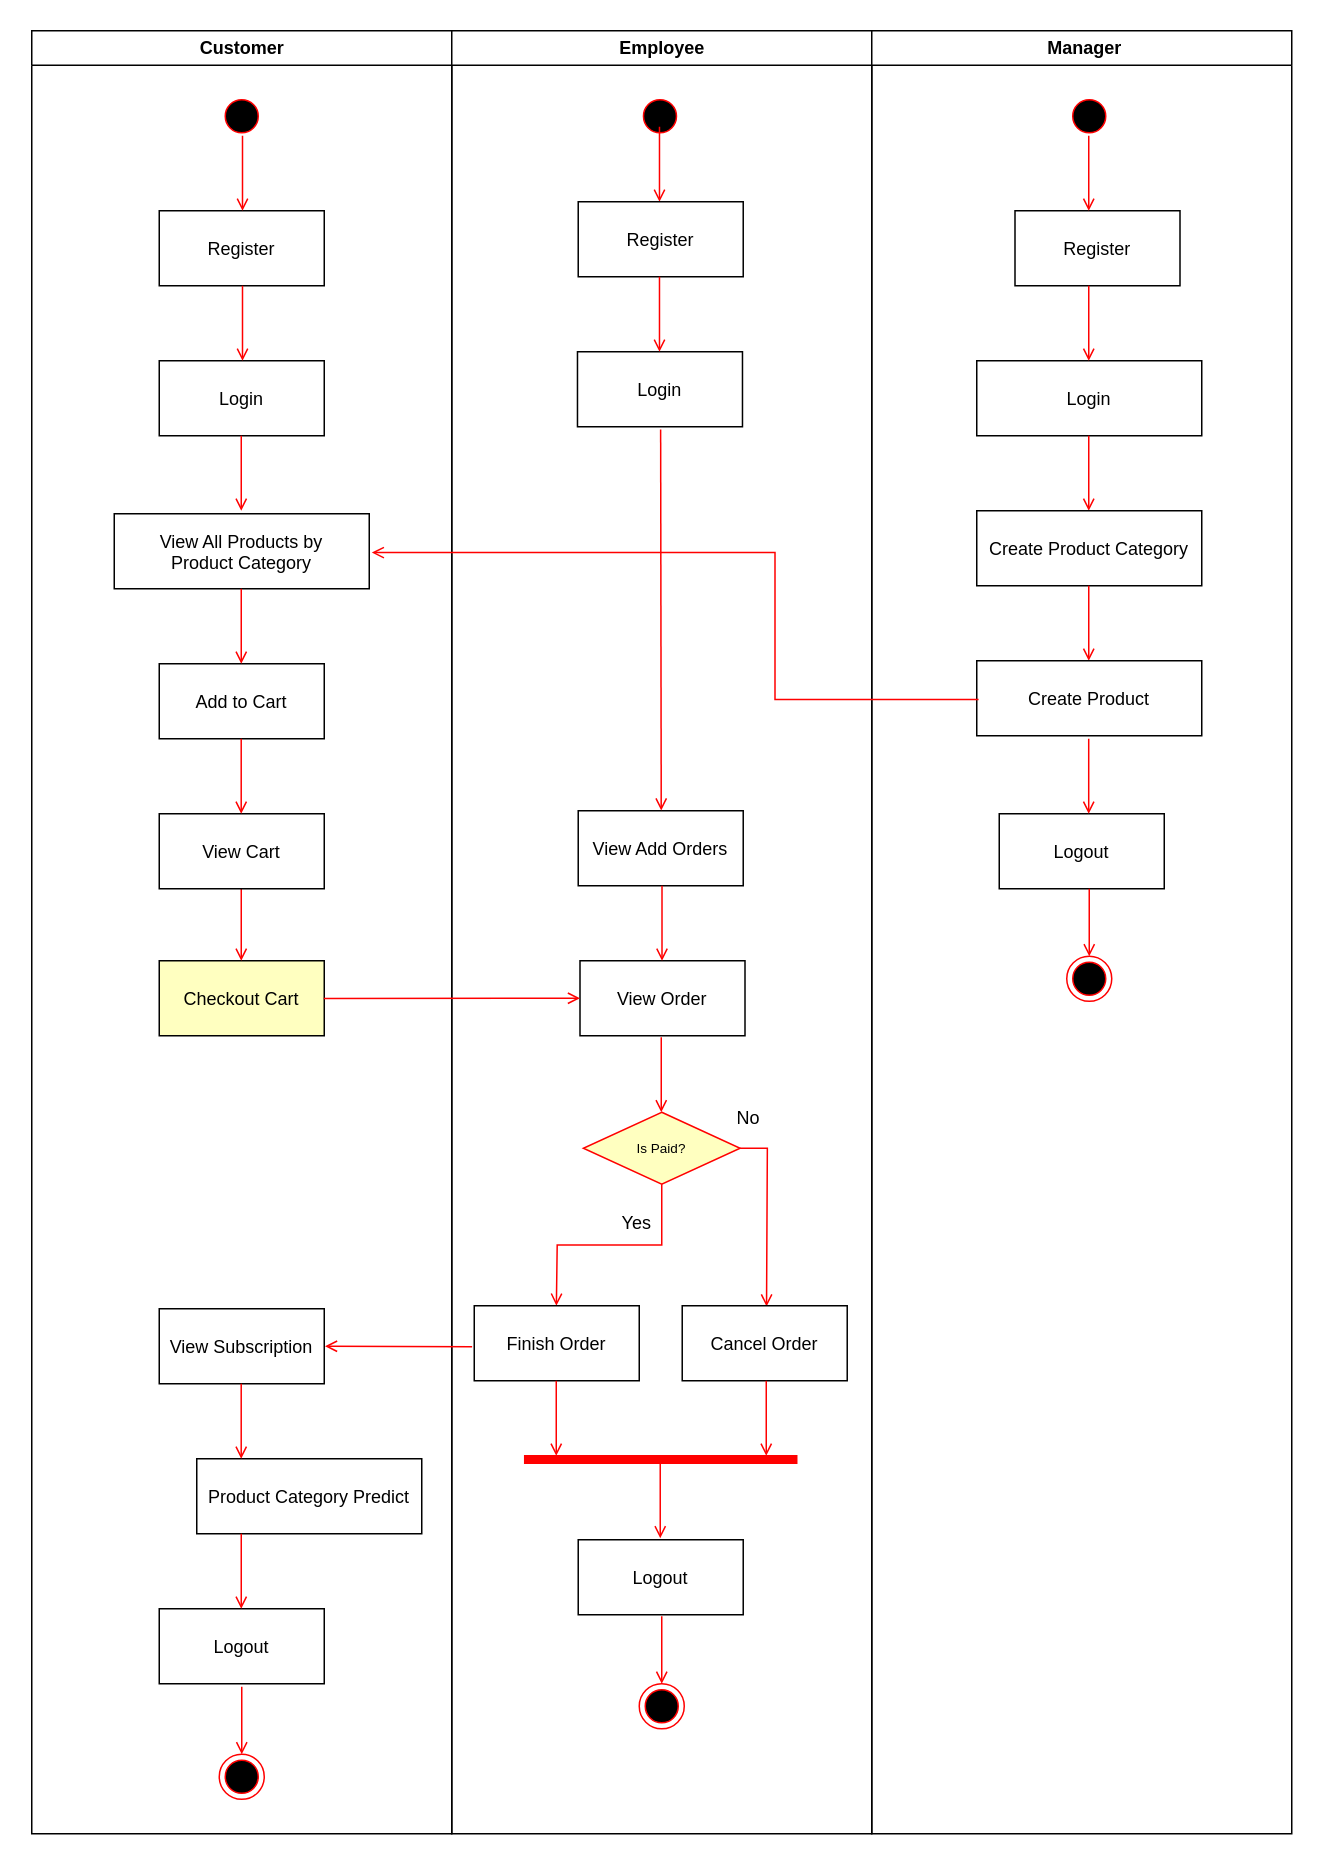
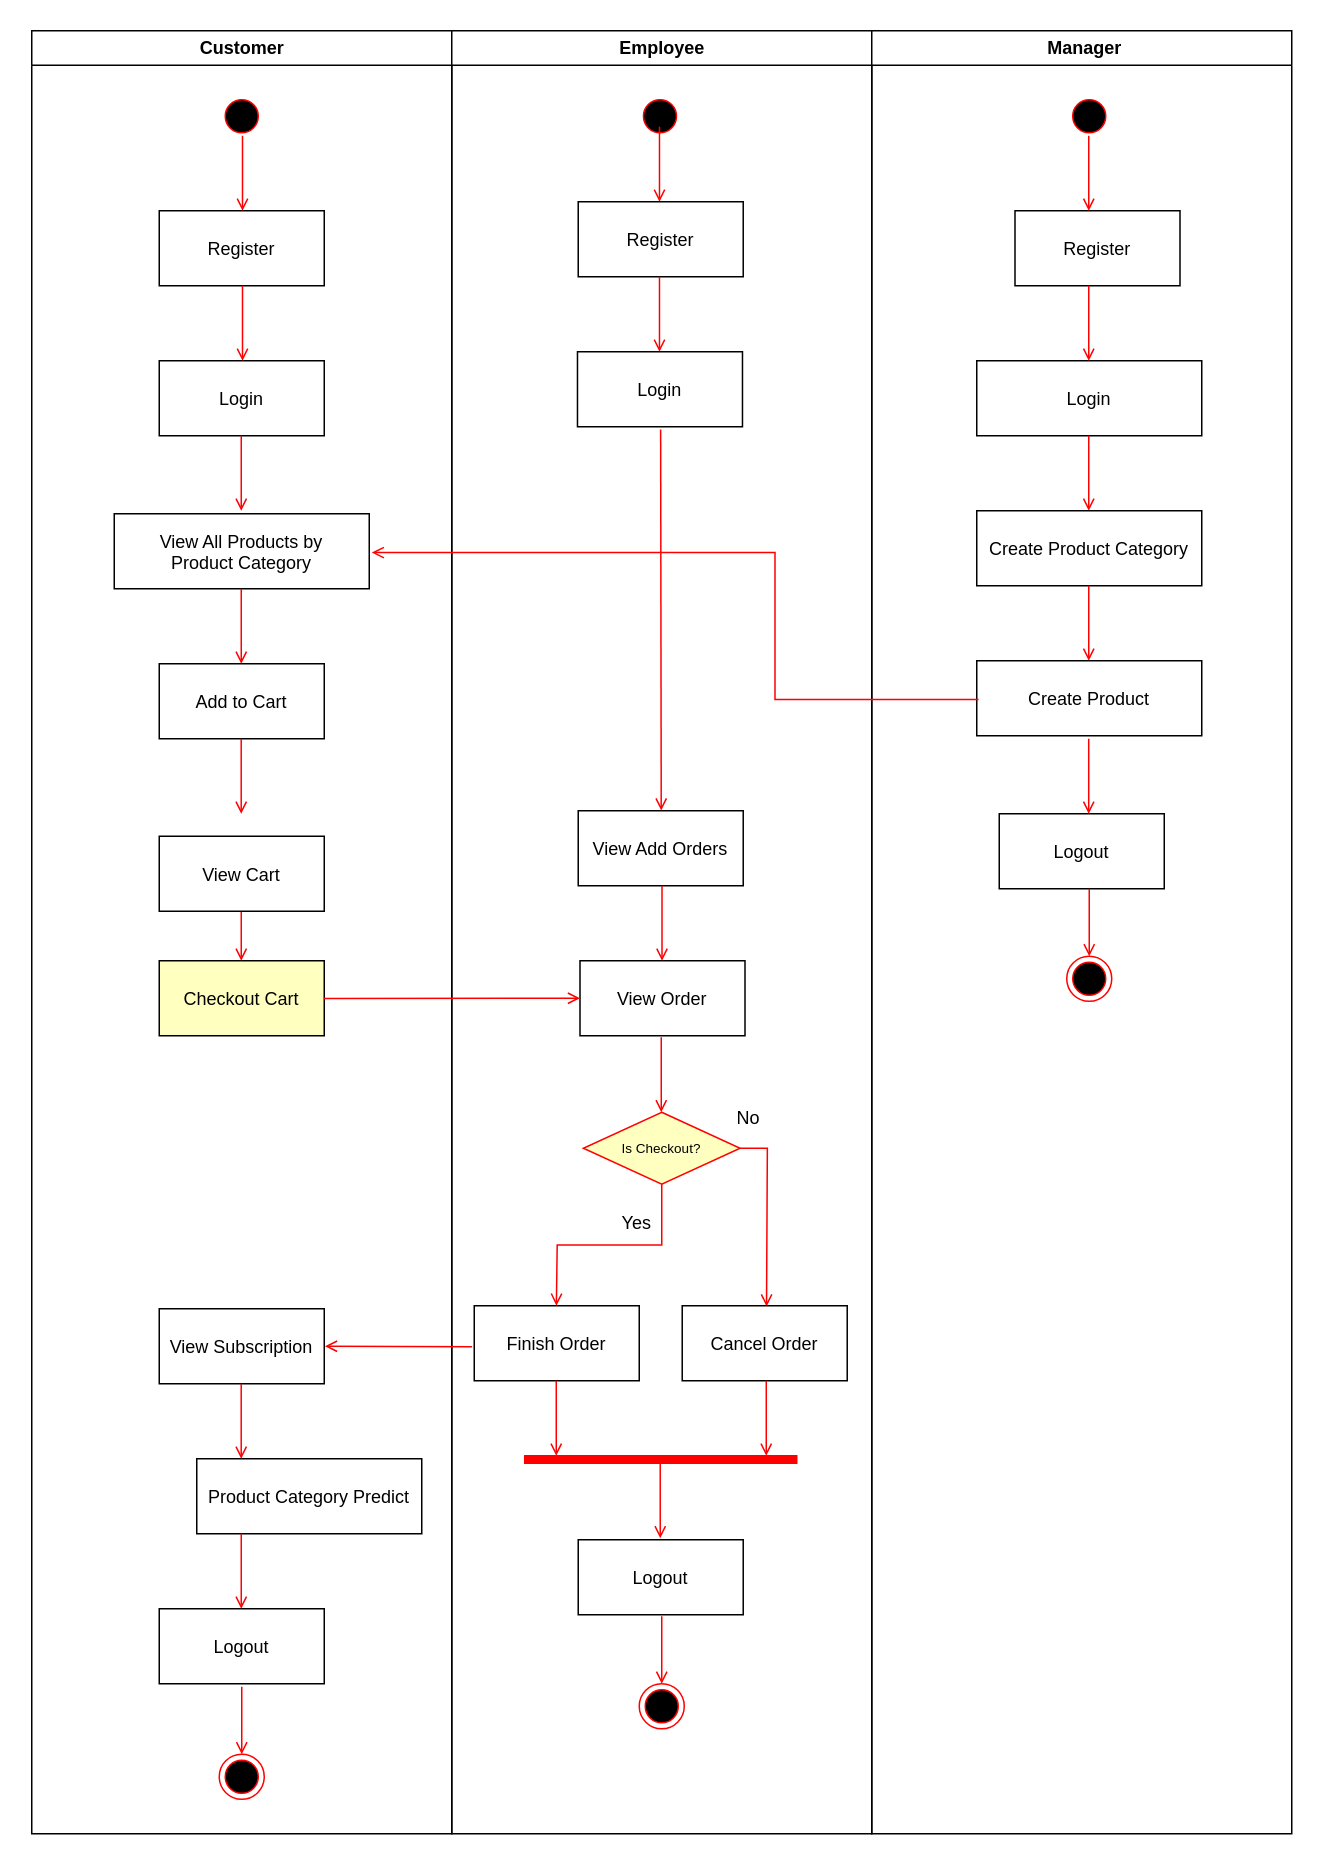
(242, 851) -> (242, 874)
(661, 1148) -> (661, 1148)
